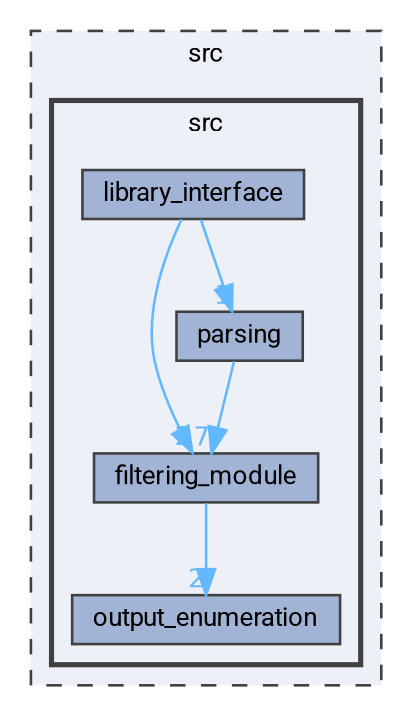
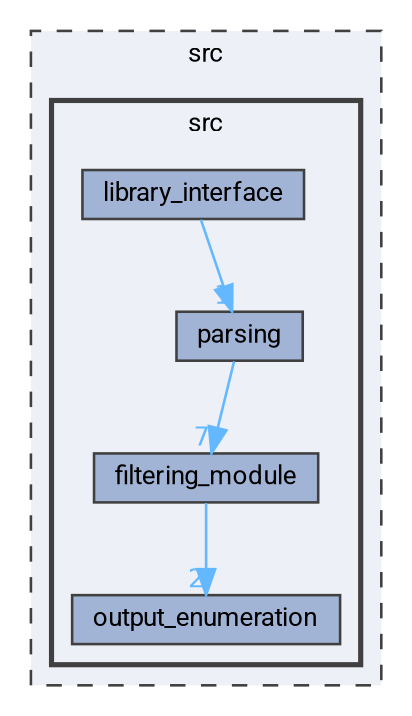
(152, 324) -> none
